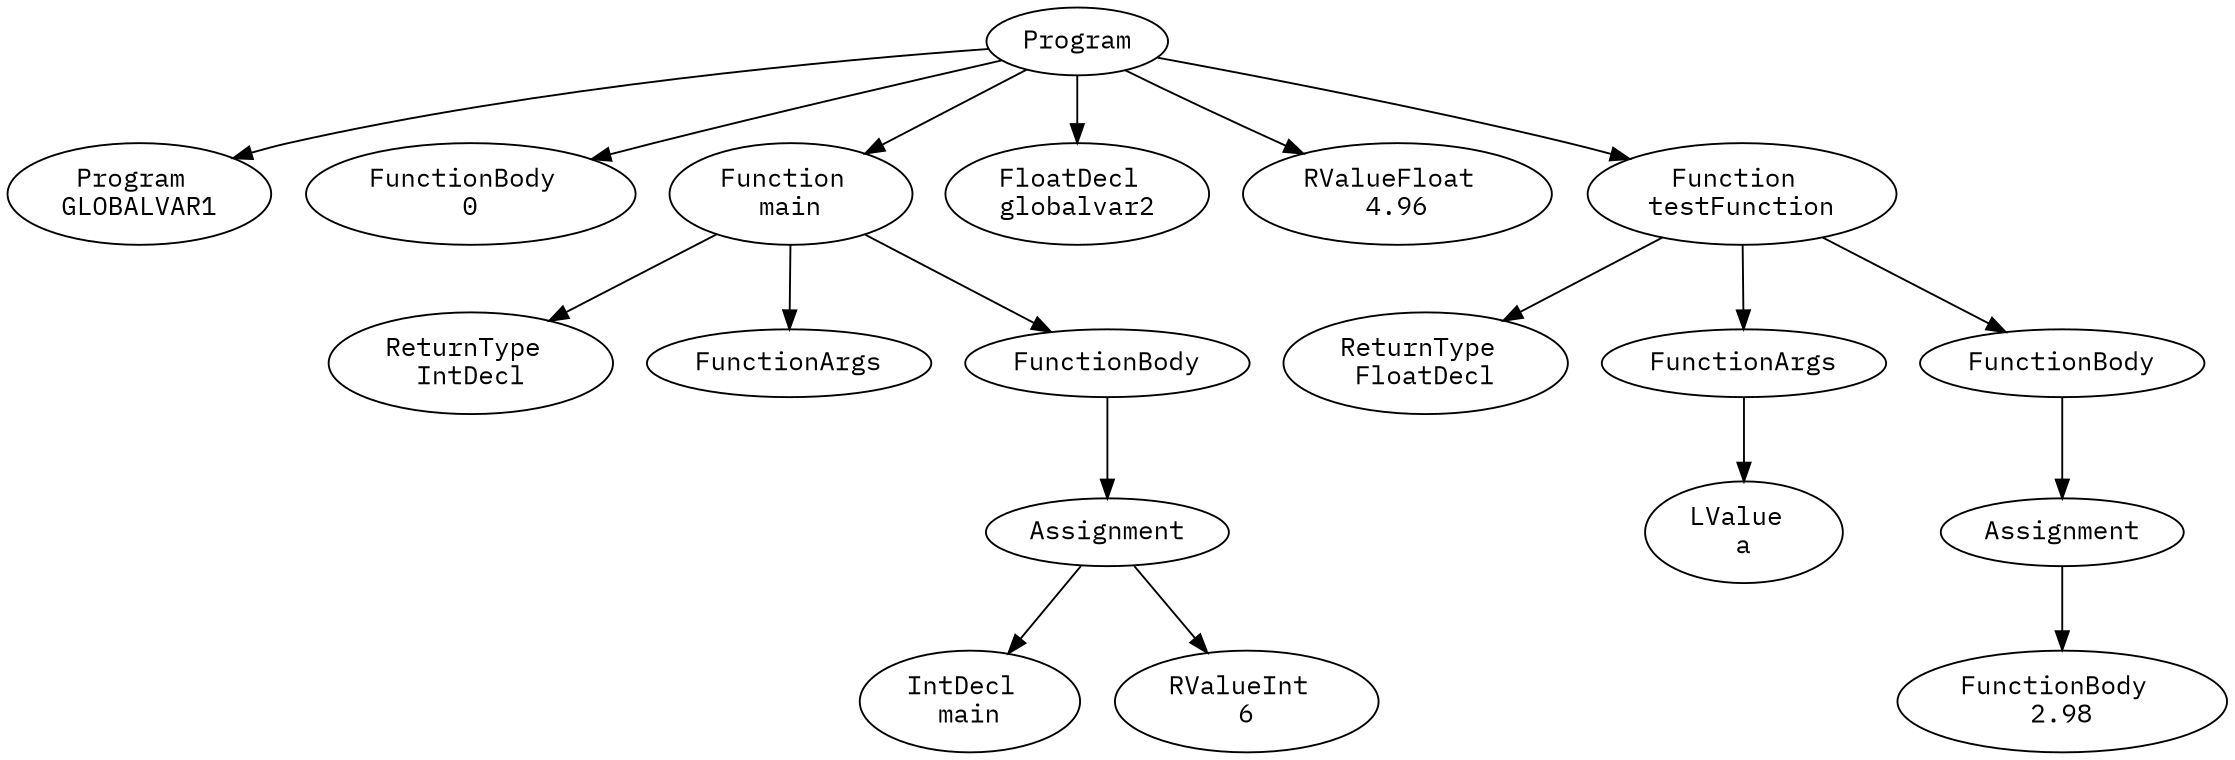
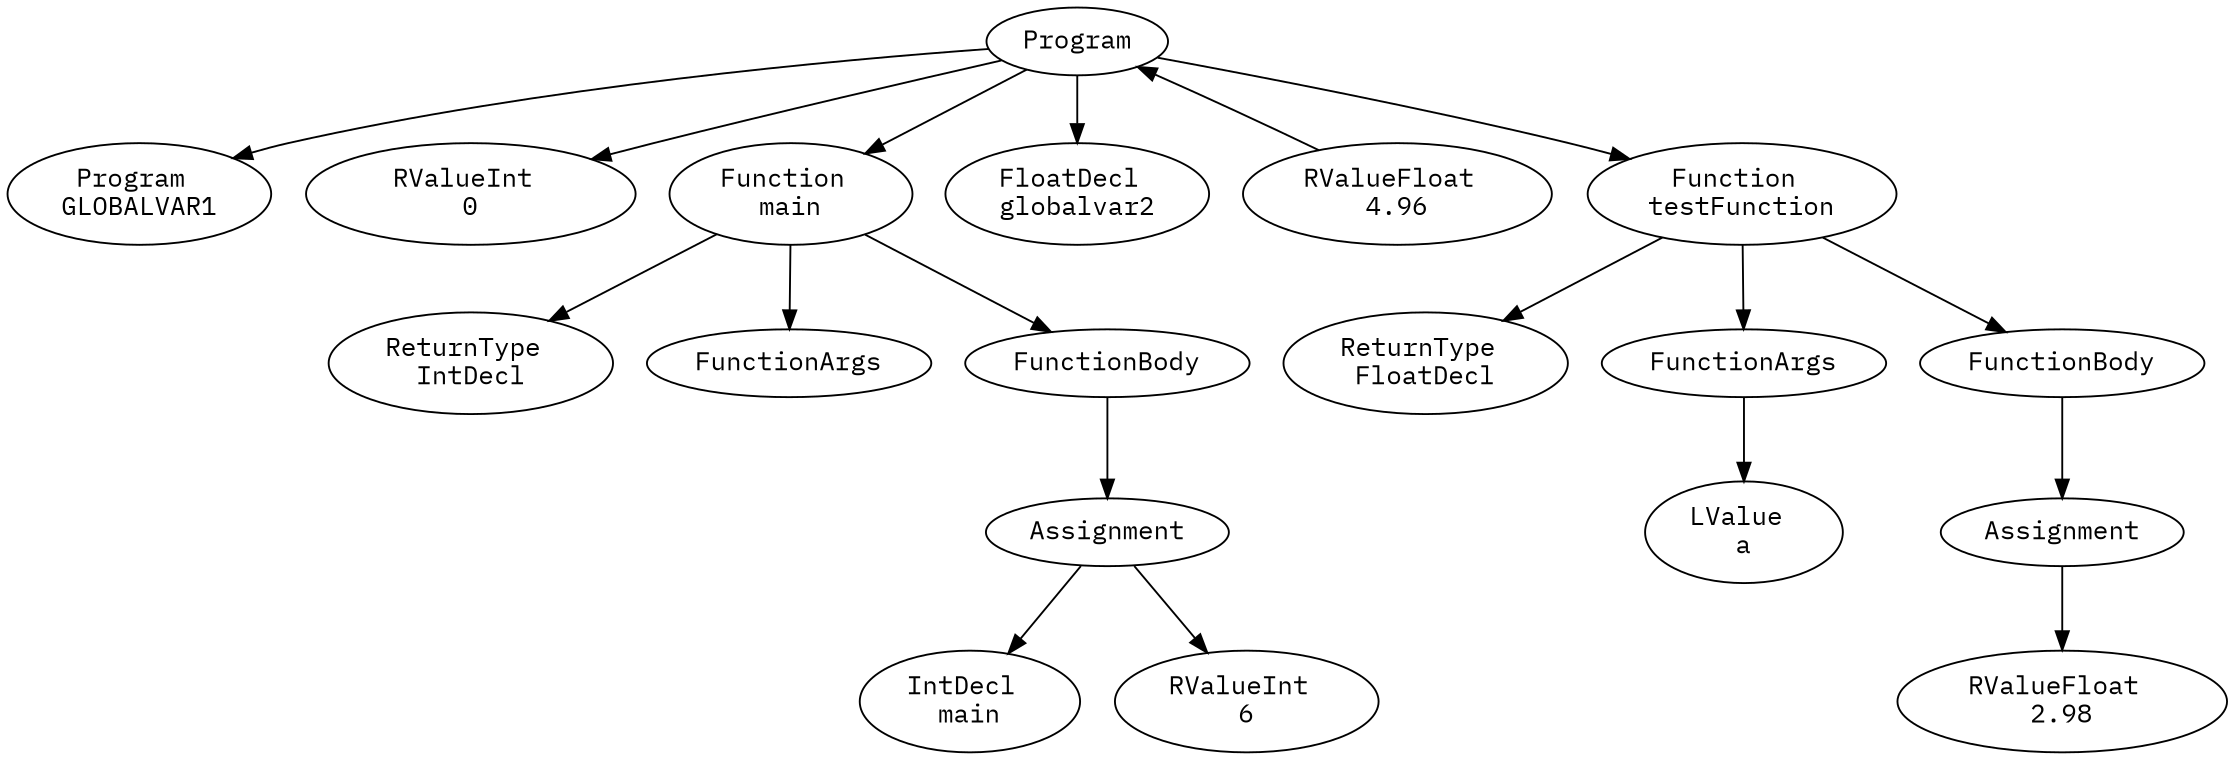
(1205, 109) -> (1237, 112)
(471, 194) -> (471, 194)
(2062, 702) -> (2062, 702)
